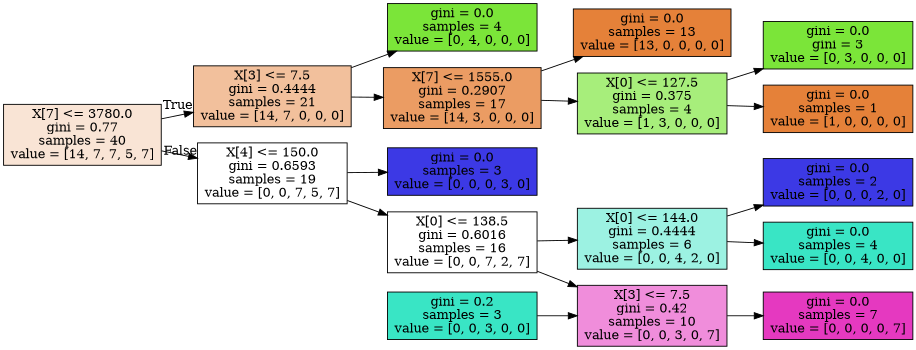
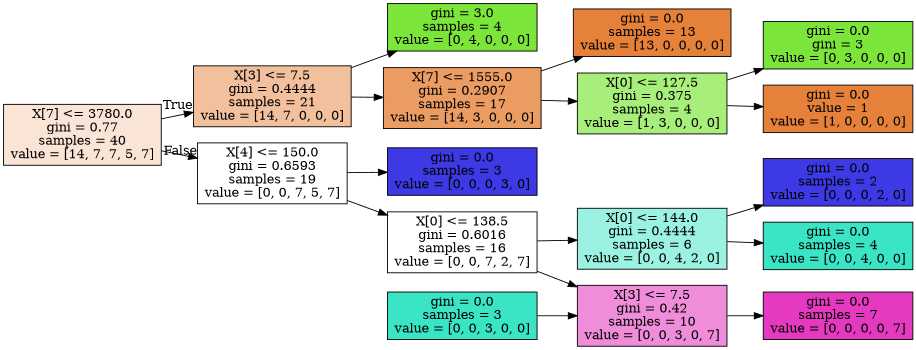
(462, 27) -> (462, 27)
(838, 109) -> (838, 109)
(462, 316) -> (462, 316)
